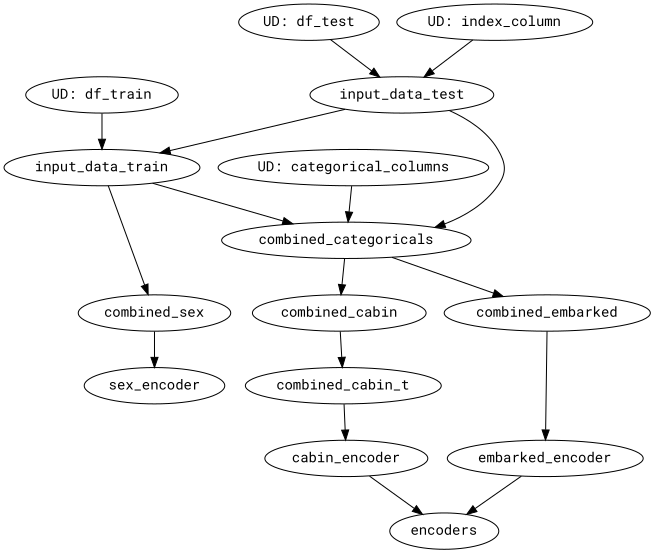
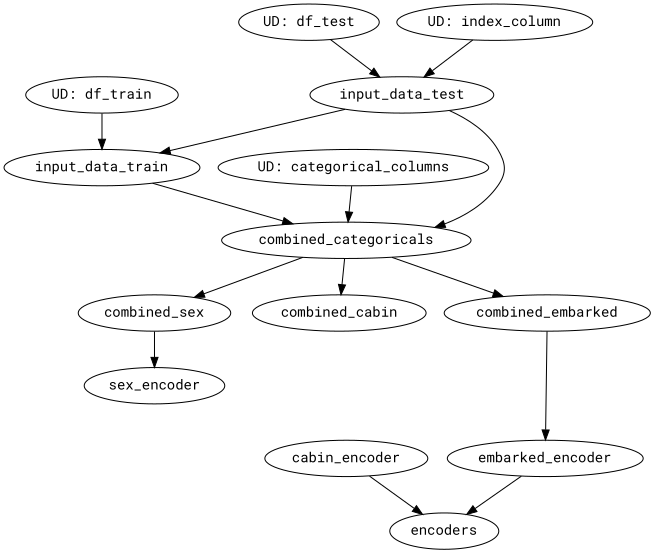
(126, 236) -> (253, 276)
(343, 386) -> none
